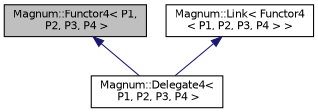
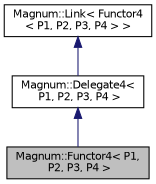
(120, 60) -> (78, 133)
